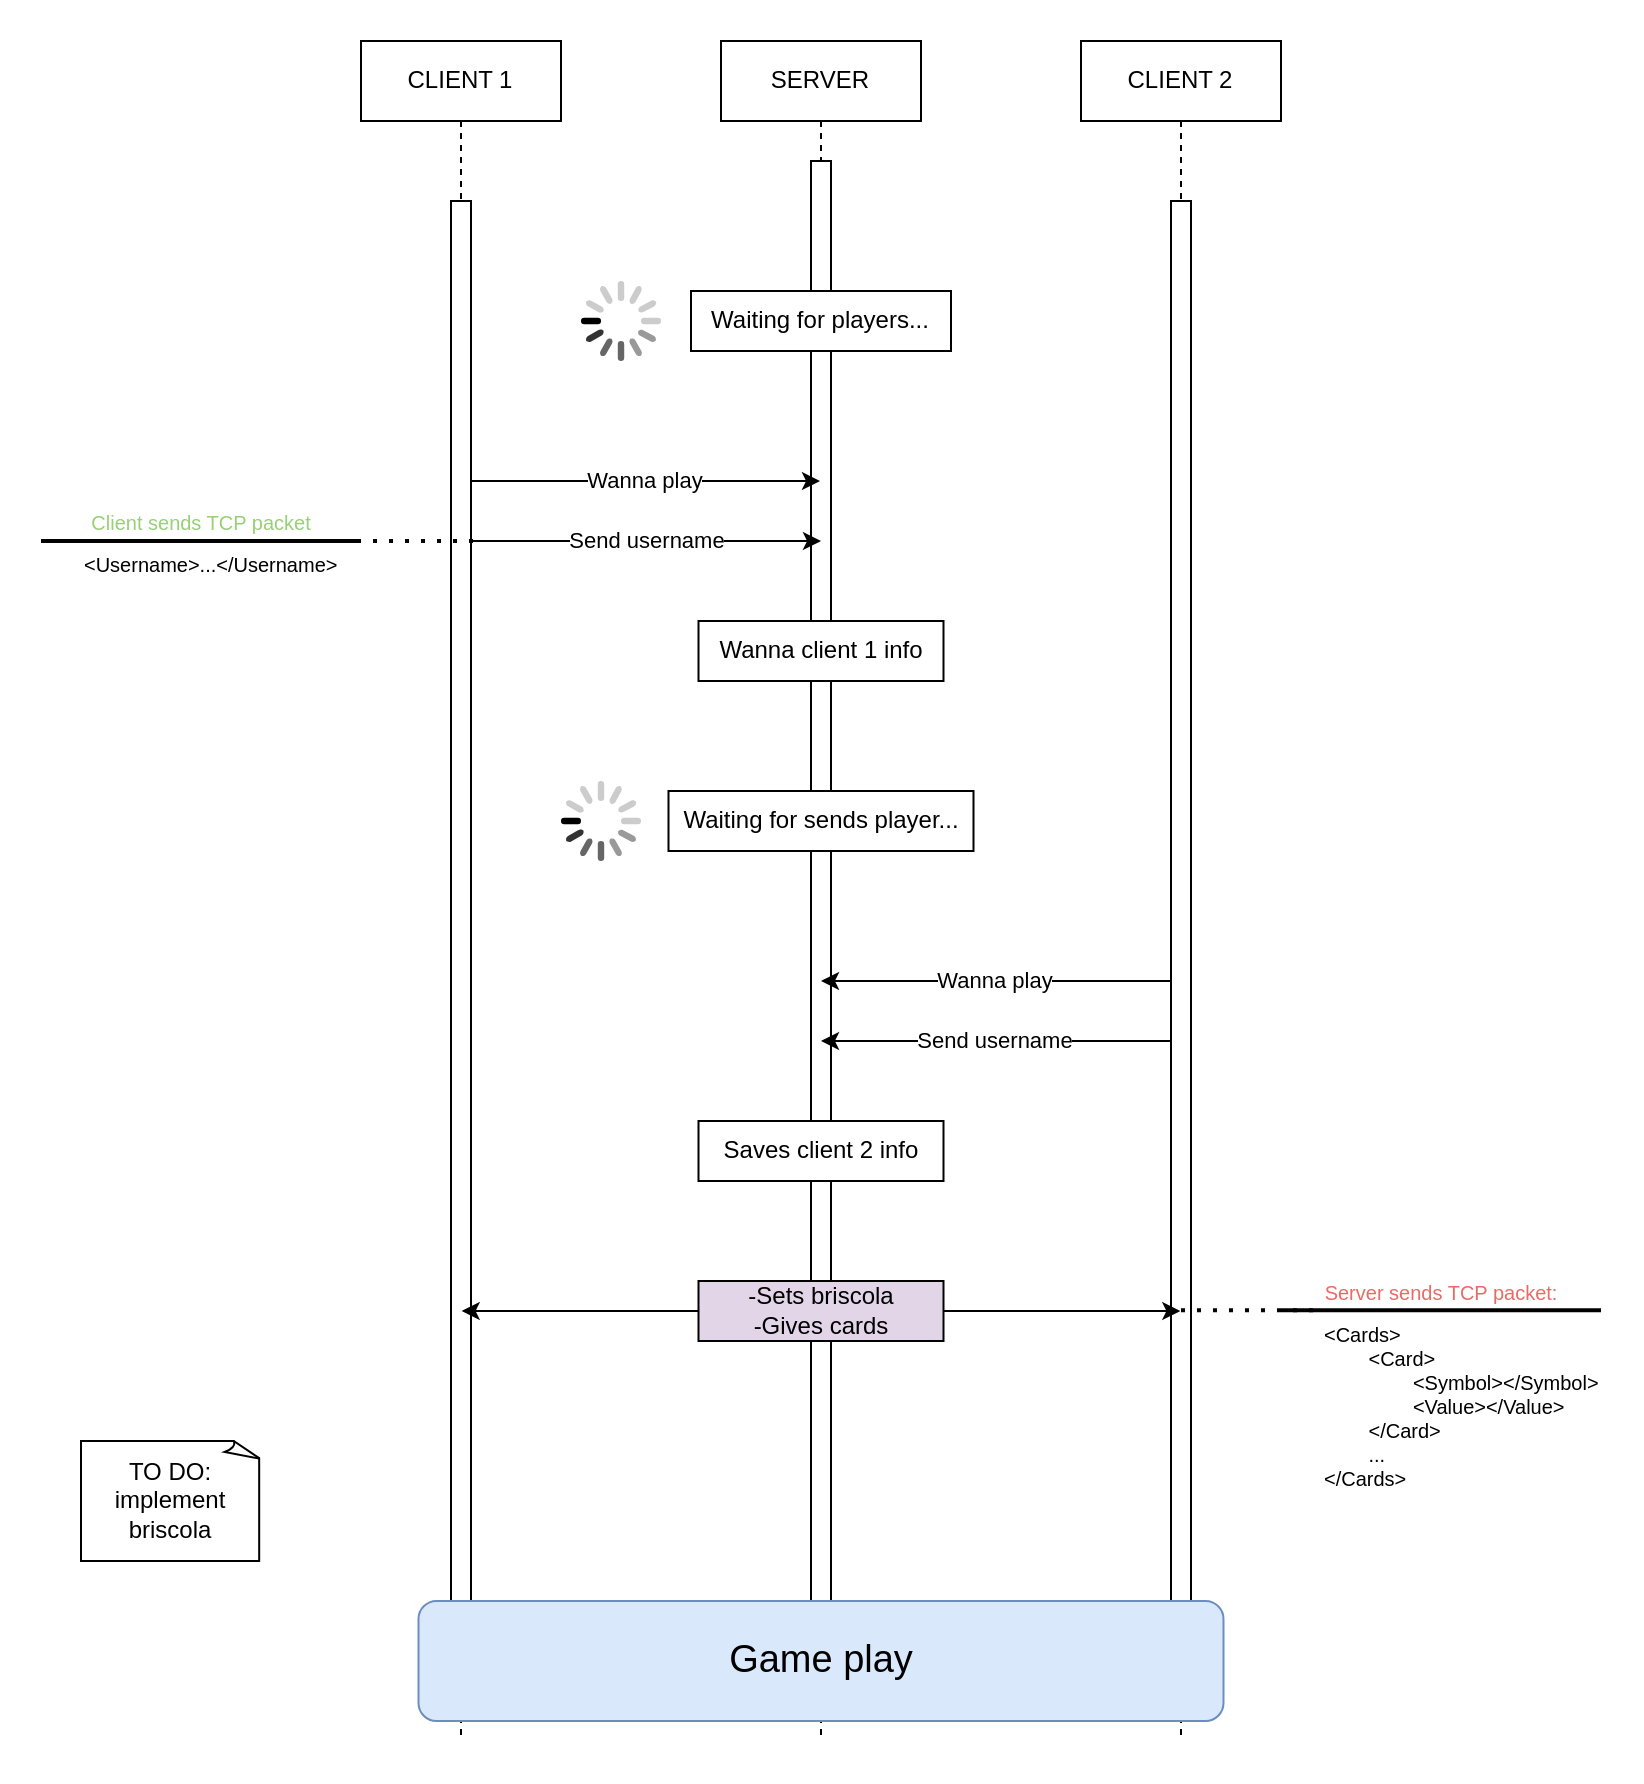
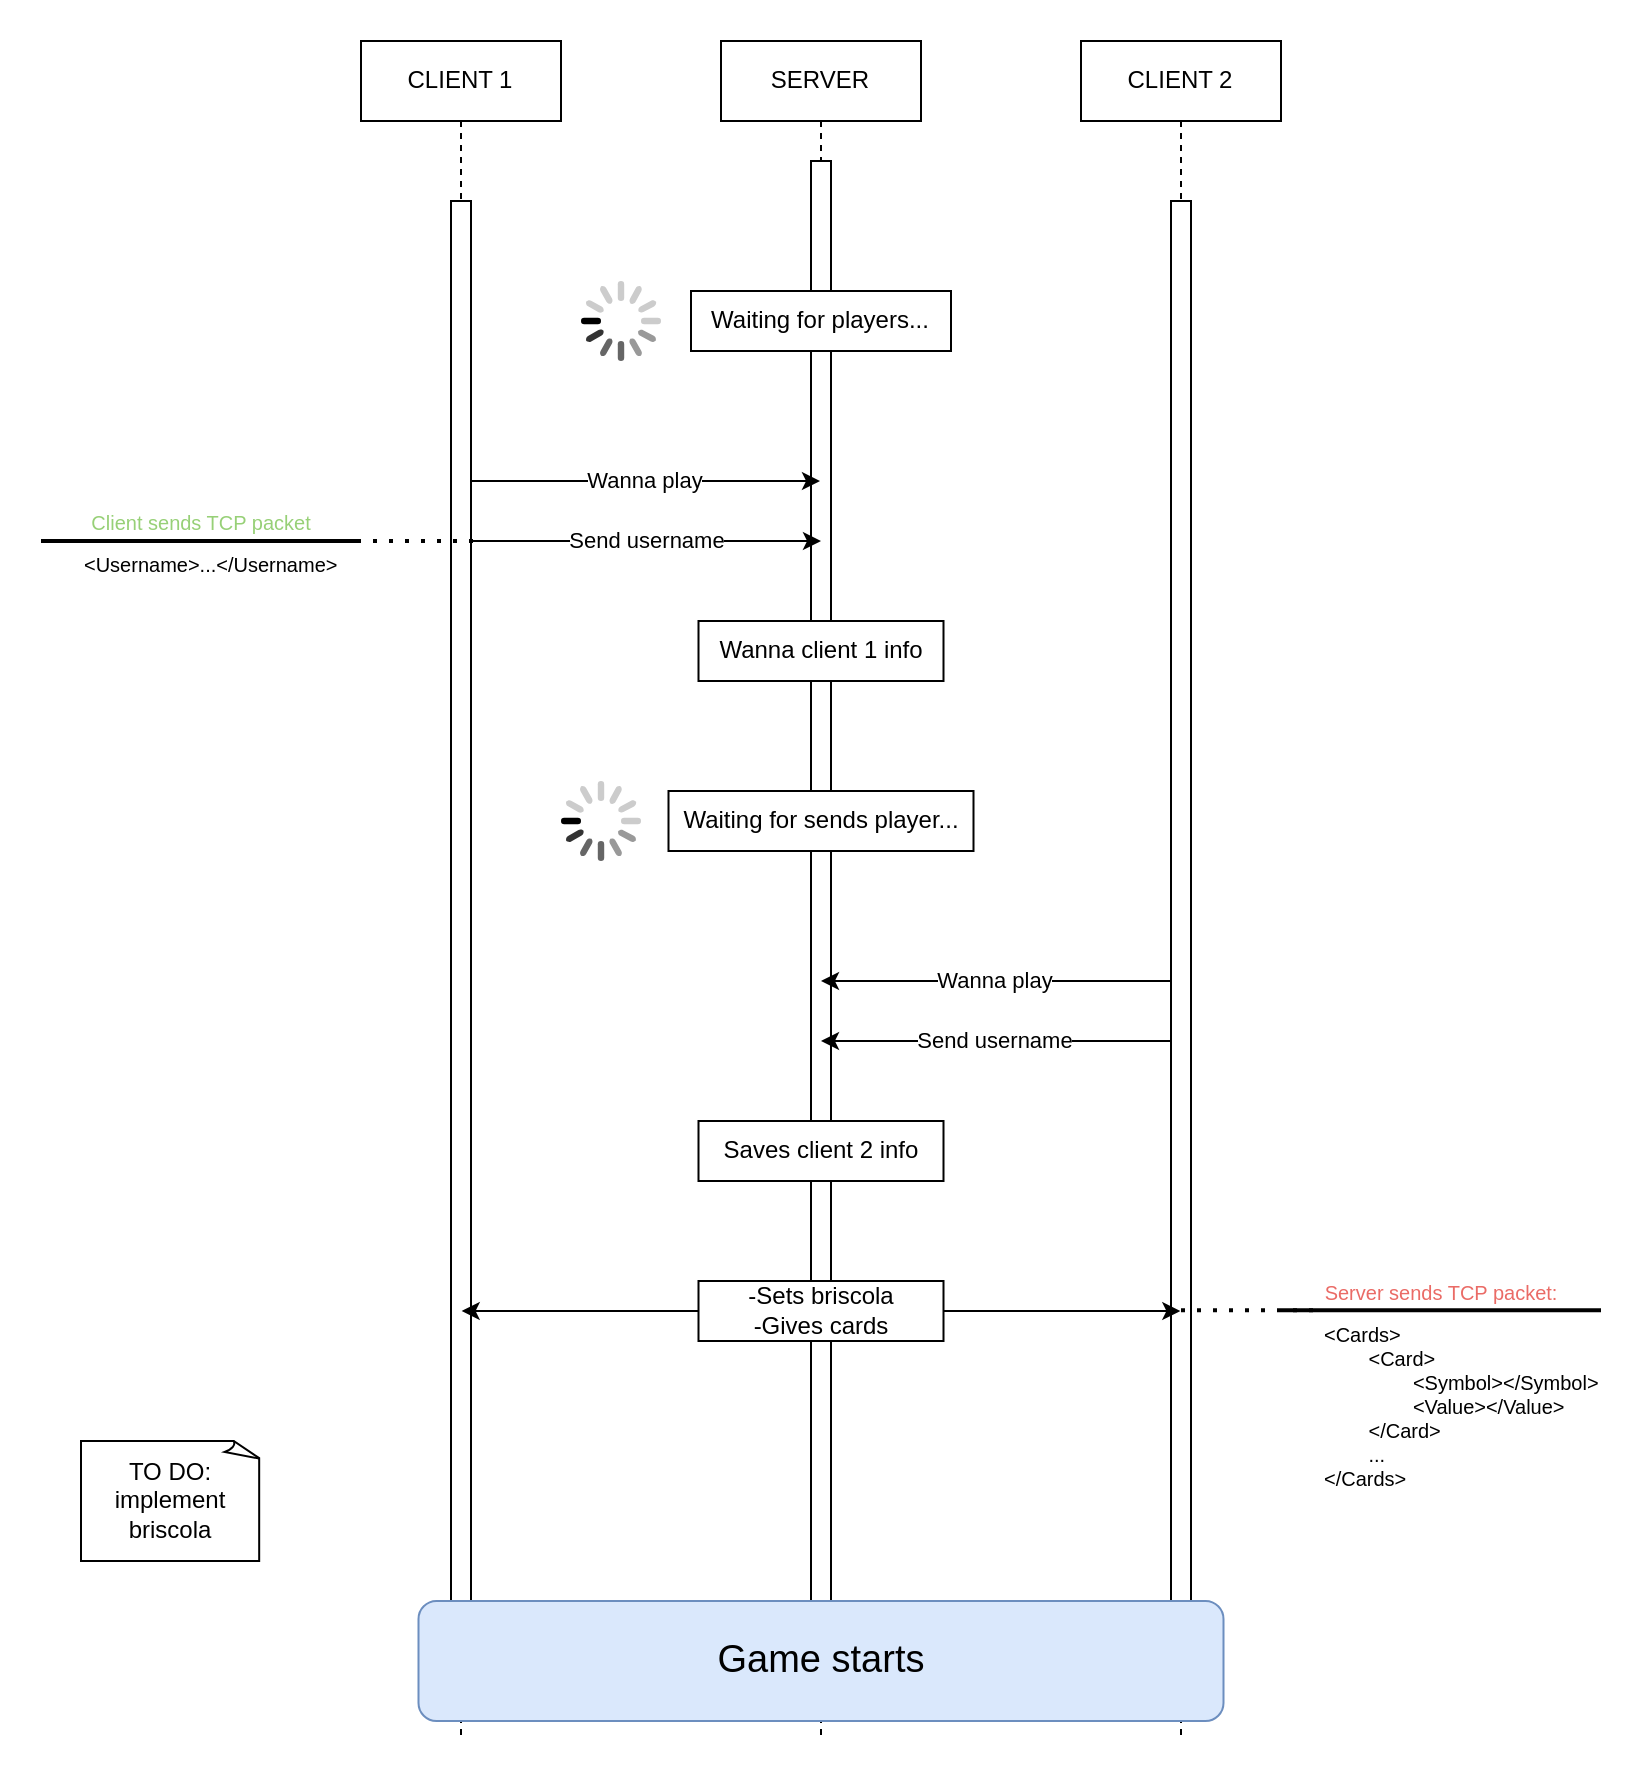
(821, 1311) -> (821, 1311)
(822, 1661) -> (822, 1661)
